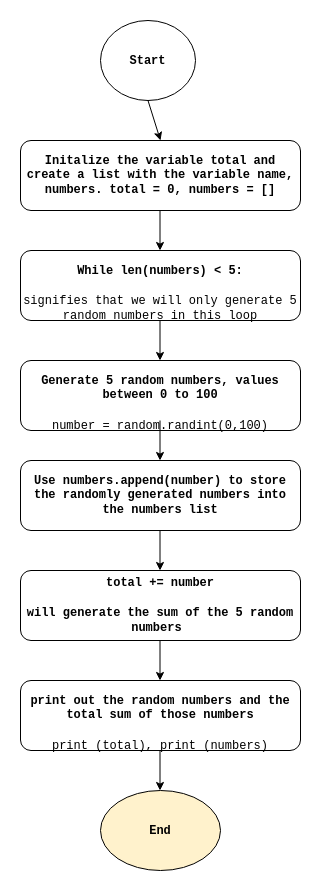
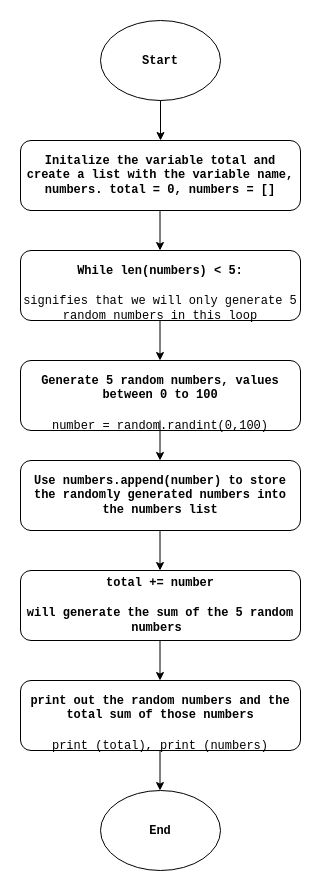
(148, 61) -> (161, 61)
(161, 831) -> (161, 831)
